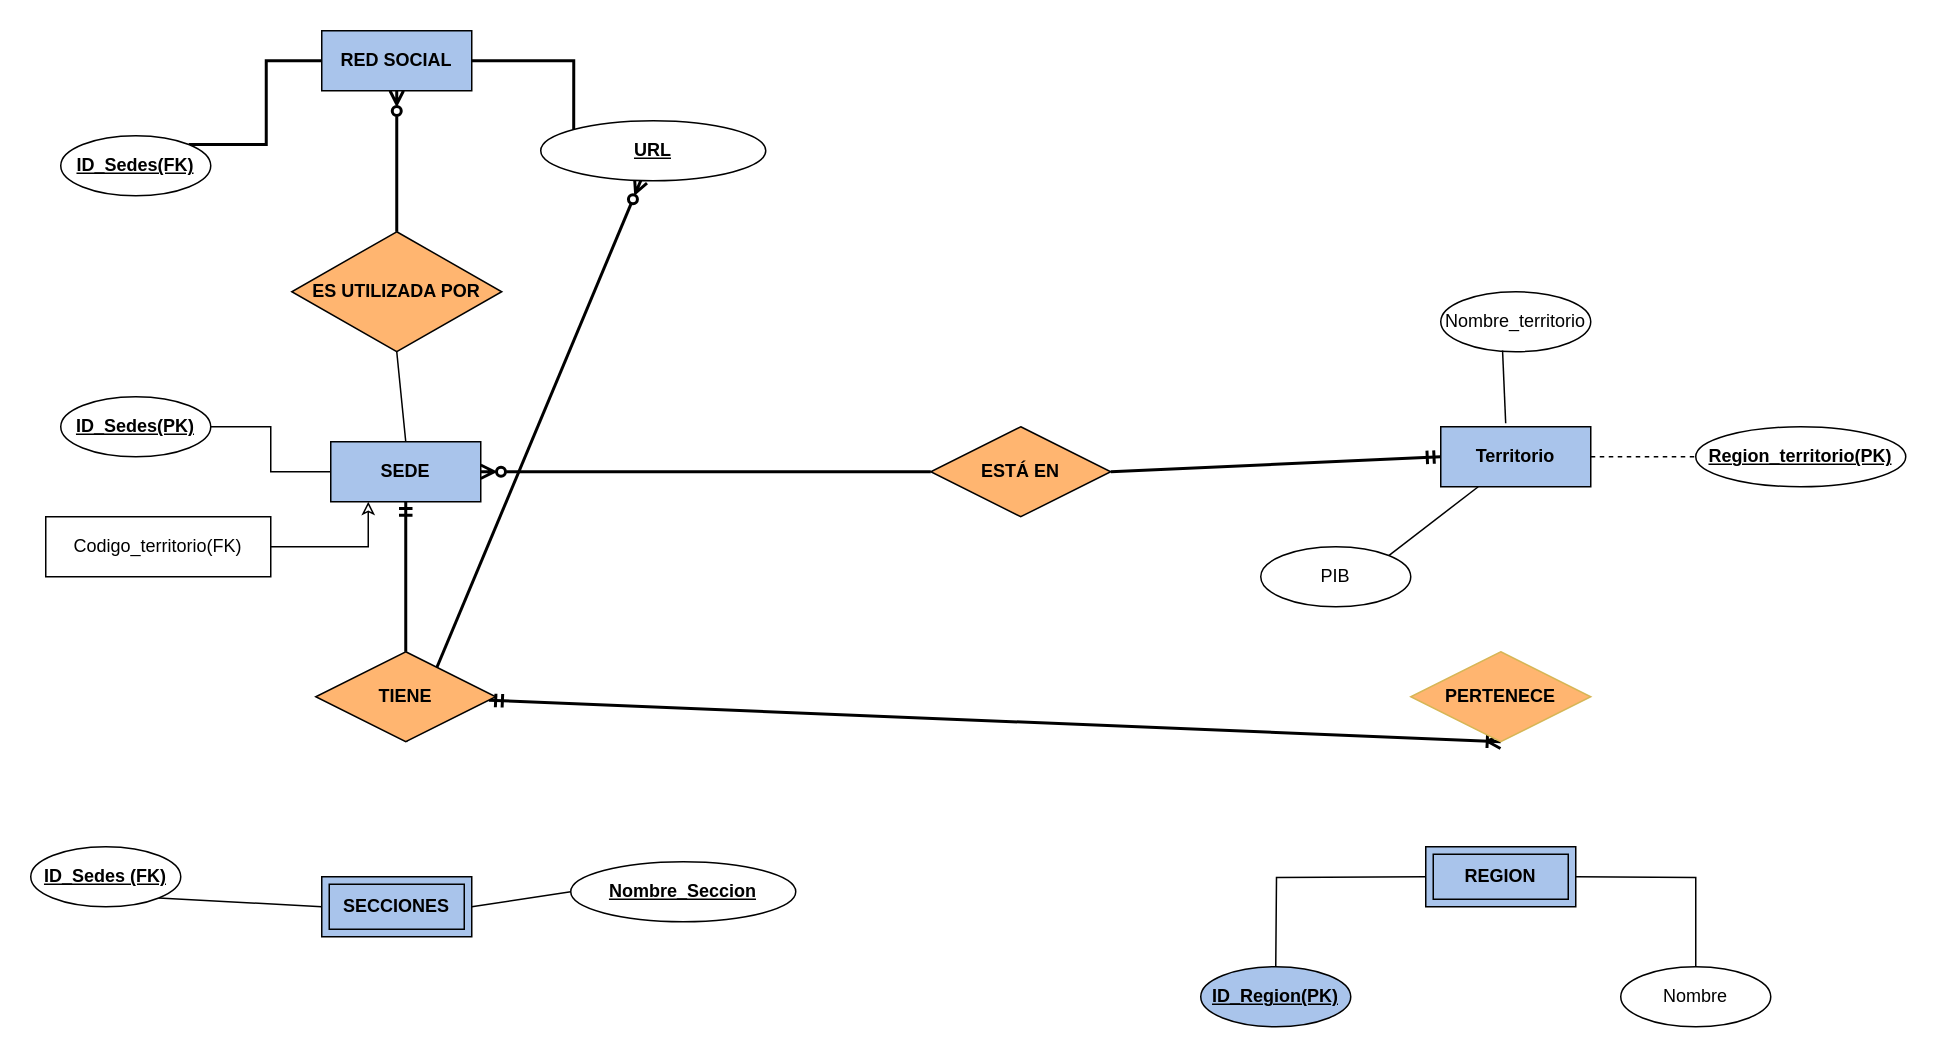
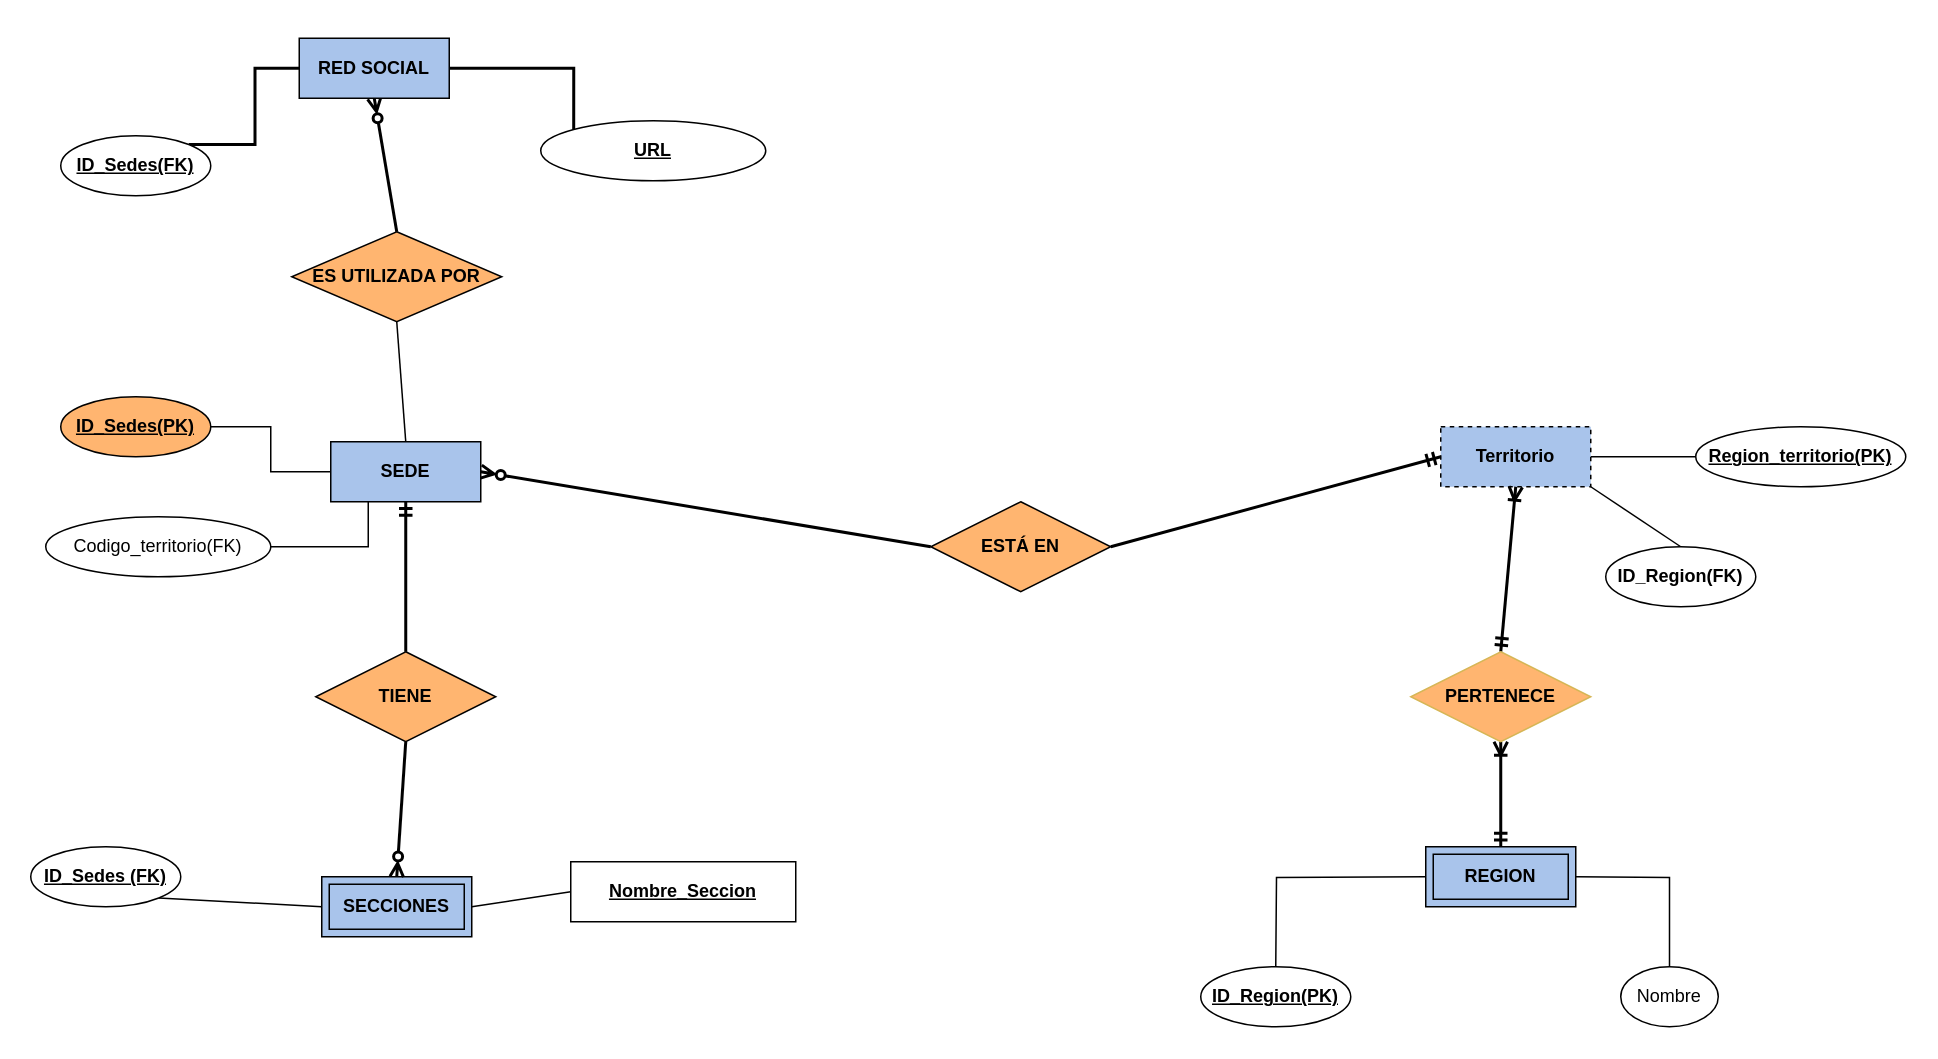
(397, 61) -> (374, 68)
(397, 292) -> (397, 277)
(1516, 322) -> none
(1504, 387) -> none
(136, 427) -> (136, 427)
(534, 436) -> (402, 796)
(1516, 457) -> (1516, 457)
(1643, 457) -> (1643, 457)
(1021, 472) -> (1021, 547)
(368, 513) -> (368, 508)
none -> (1636, 517)
(1434, 521) -> none
(158, 547) -> (158, 547)
none -> (1508, 569)
(1336, 577) -> none
none -> (1681, 577)
(995, 721) -> (1501, 794)
(683, 892) -> (683, 892)
(1276, 997) -> (1276, 997)
(1696, 997) -> (1670, 997)
